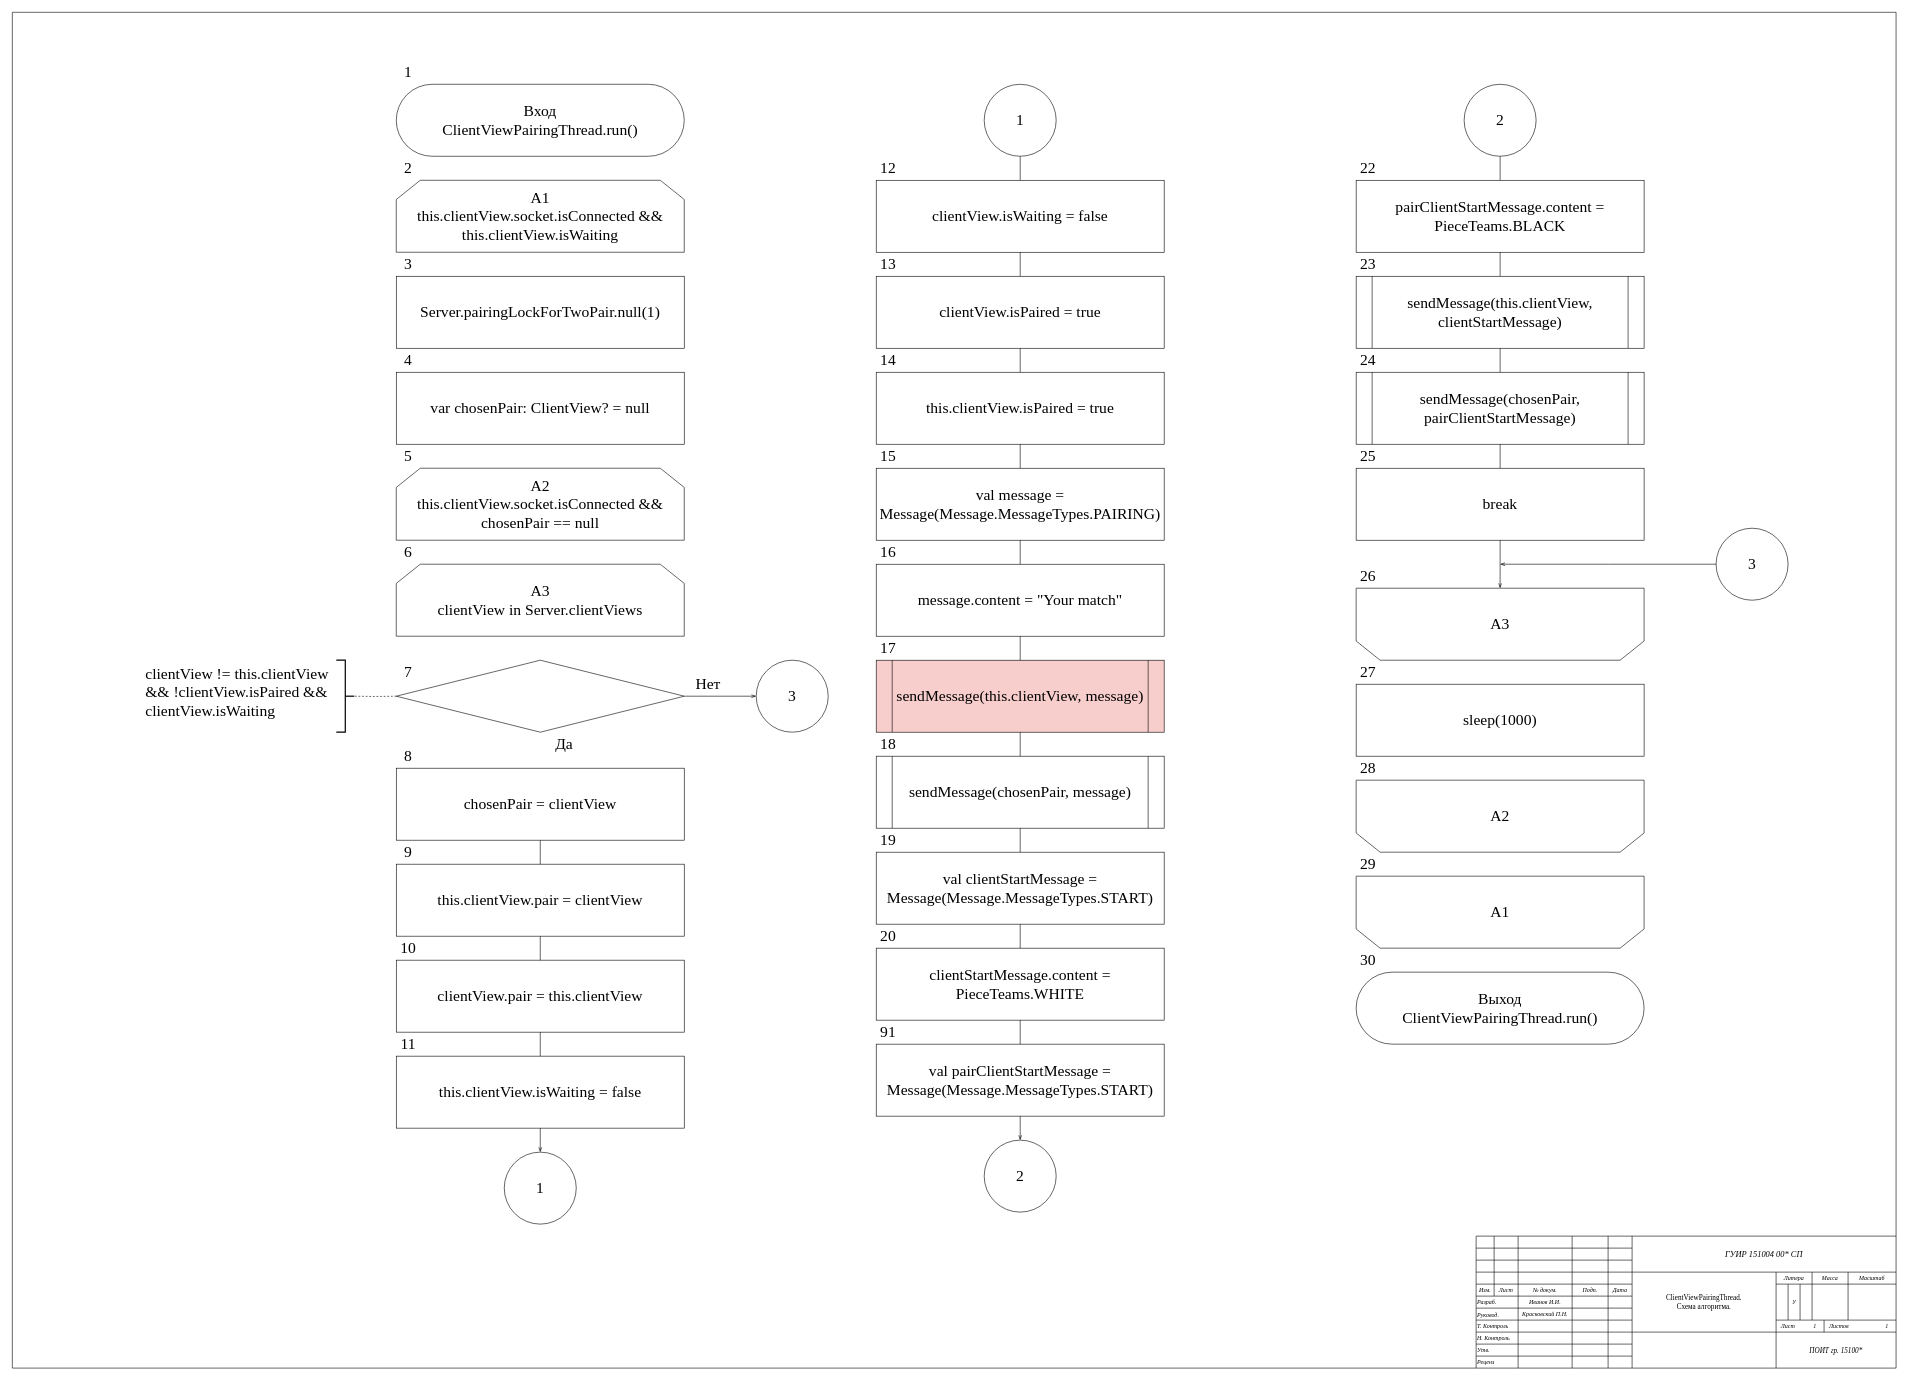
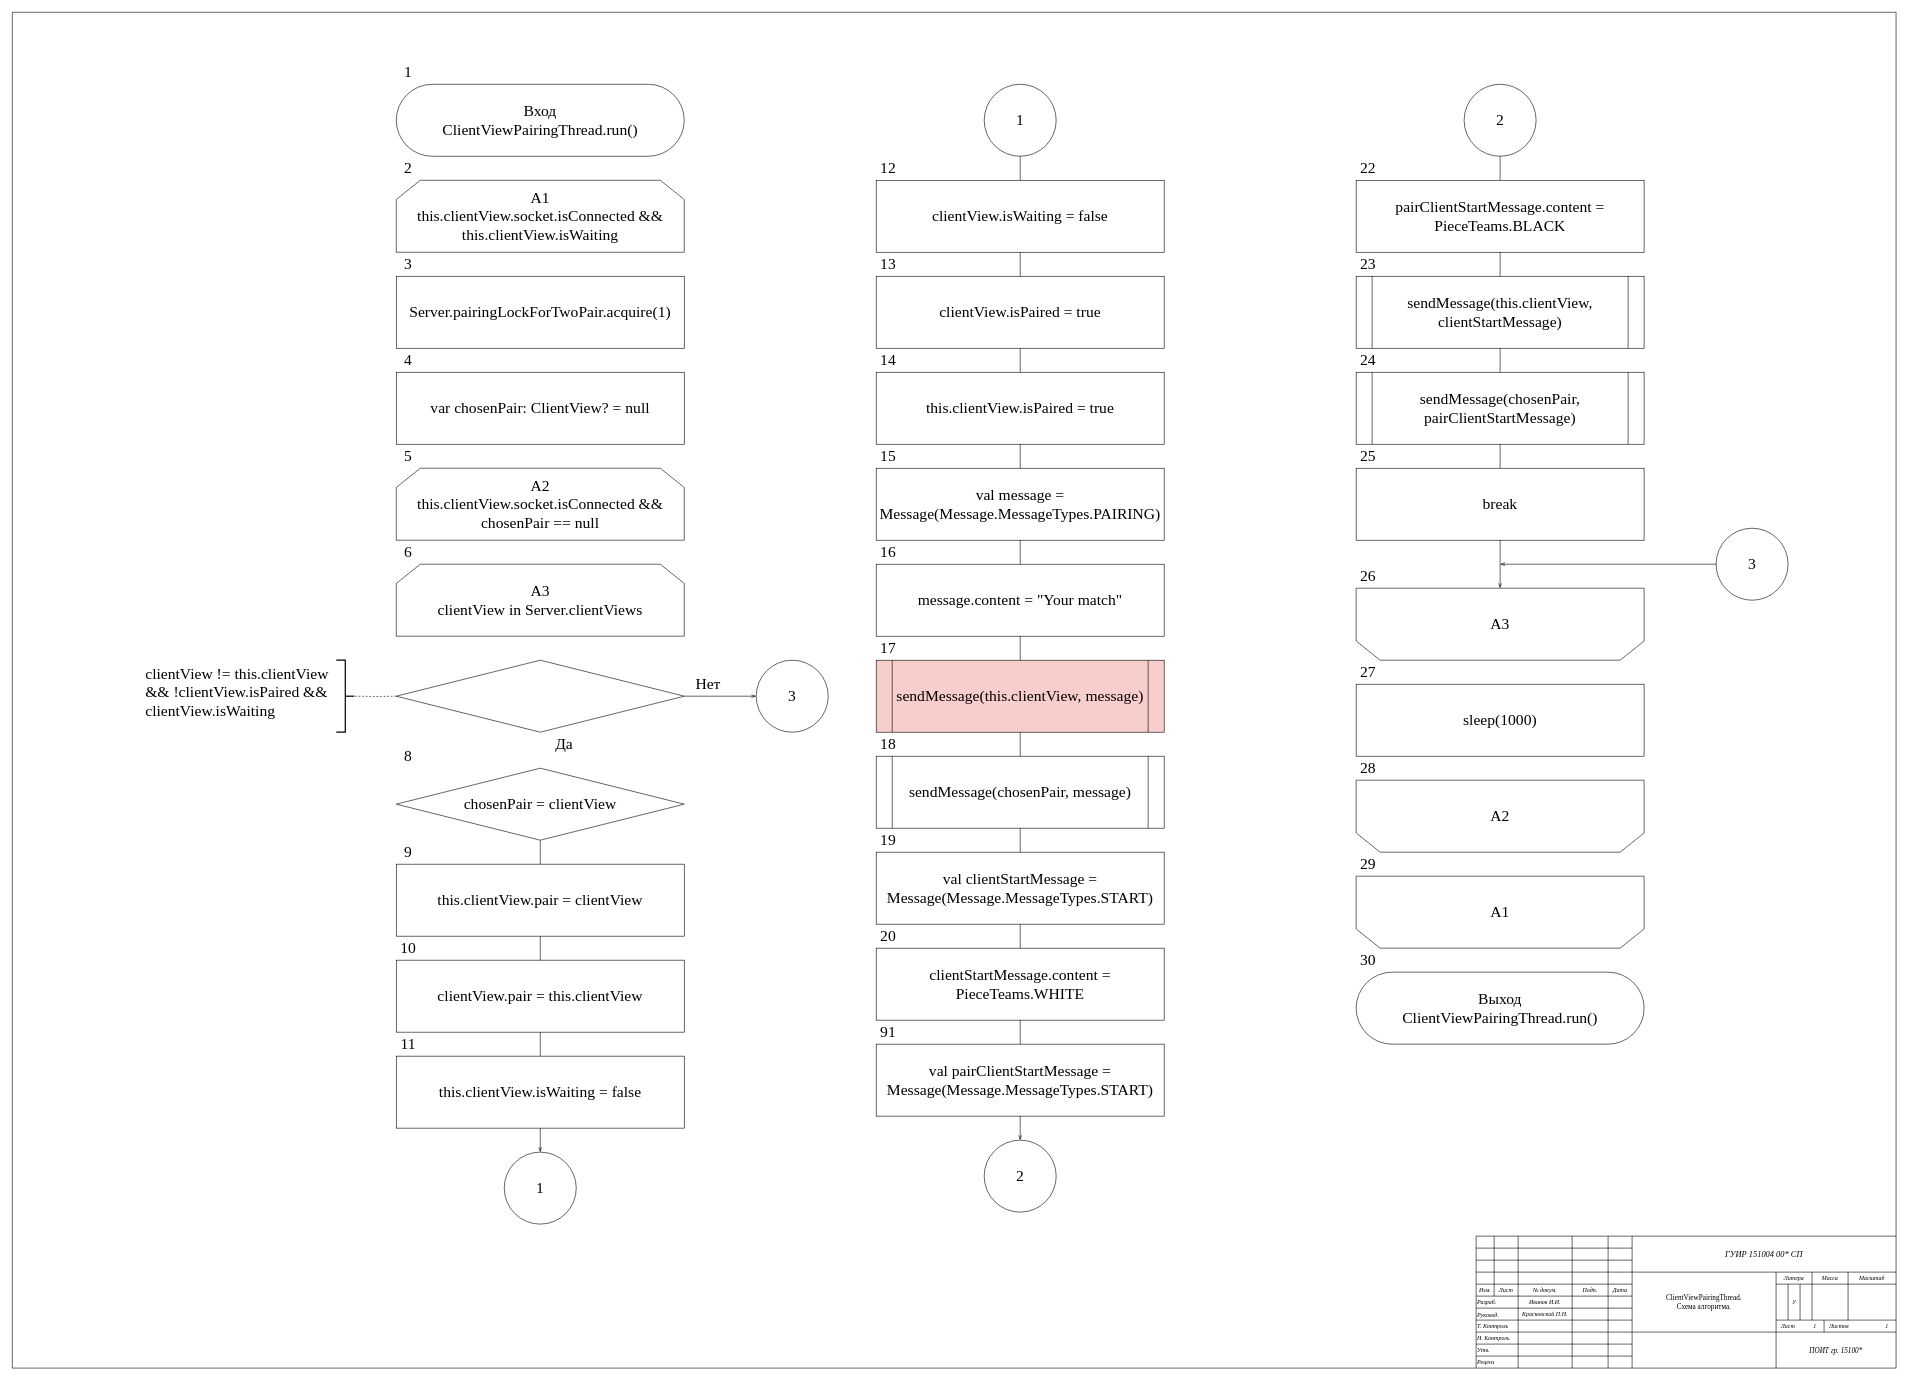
(540, 312) -> (540, 312)
(408, 672) -> none
(540, 804) -> (540, 804)
